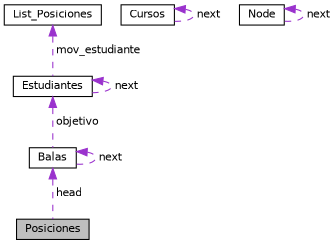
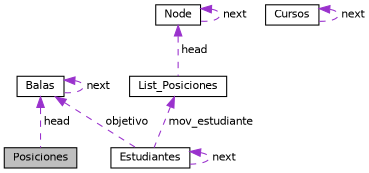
none -> (178, 56)
(53, 128) -> (100, 125)
